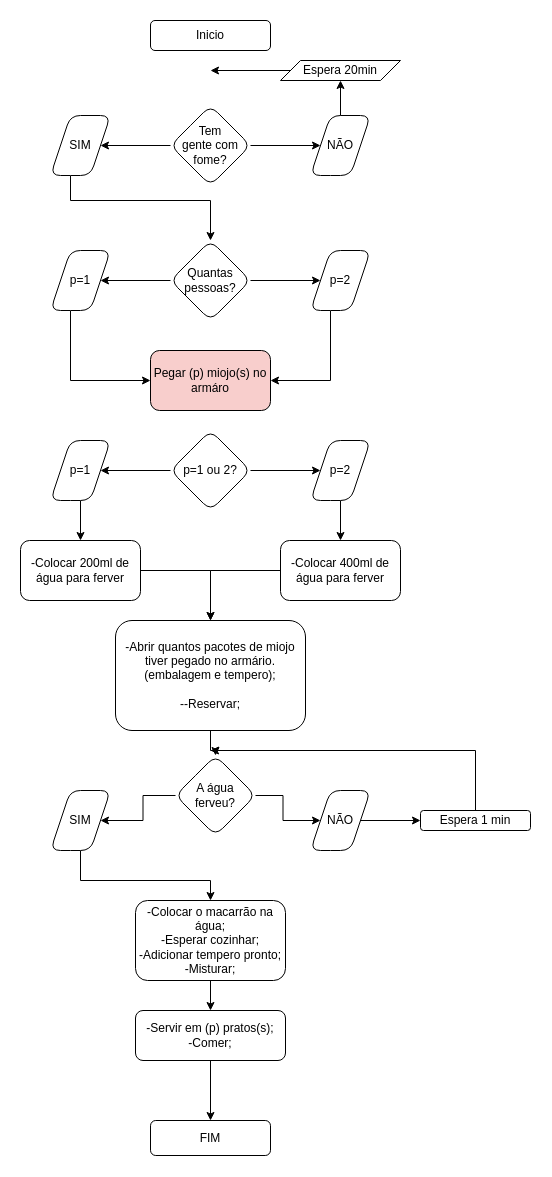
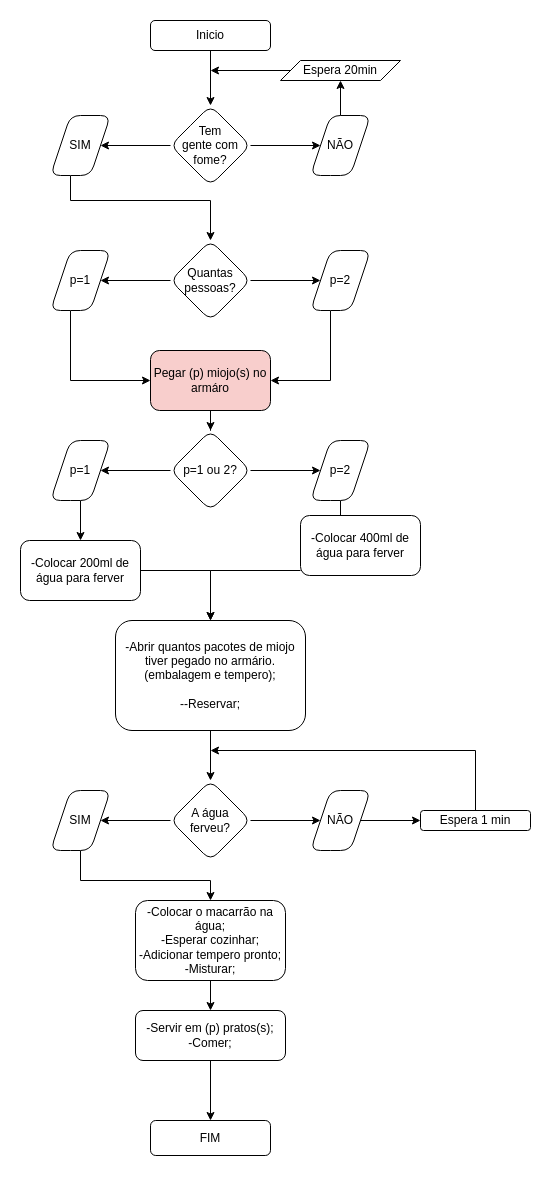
none -> (211, 75)
none -> (211, 425)
(341, 571) -> (361, 546)
(216, 796) -> (211, 821)
